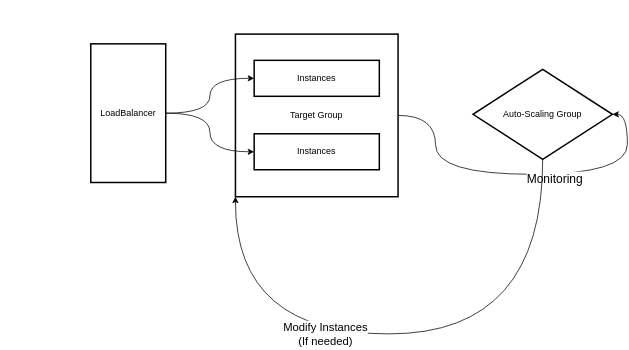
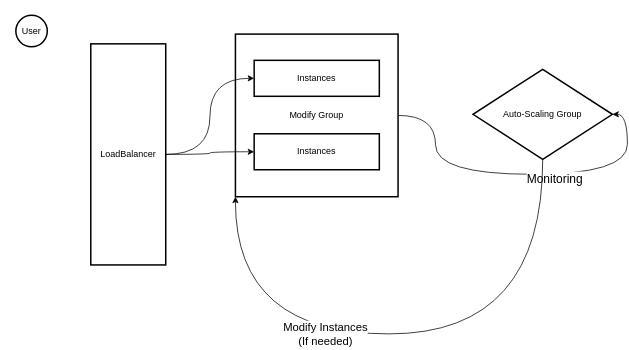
none -> (31, 31)
(128, 113) -> (128, 155)
(317, 116) -> (317, 116)
